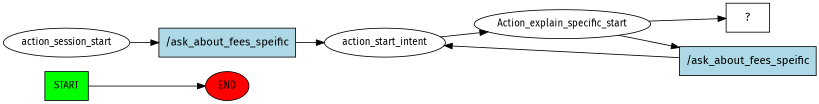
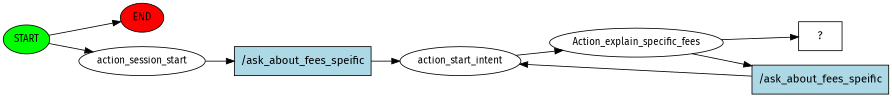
(562, 24) -> (636, 43)
none -> (67, 47)
(67, 86) -> (26, 39)
